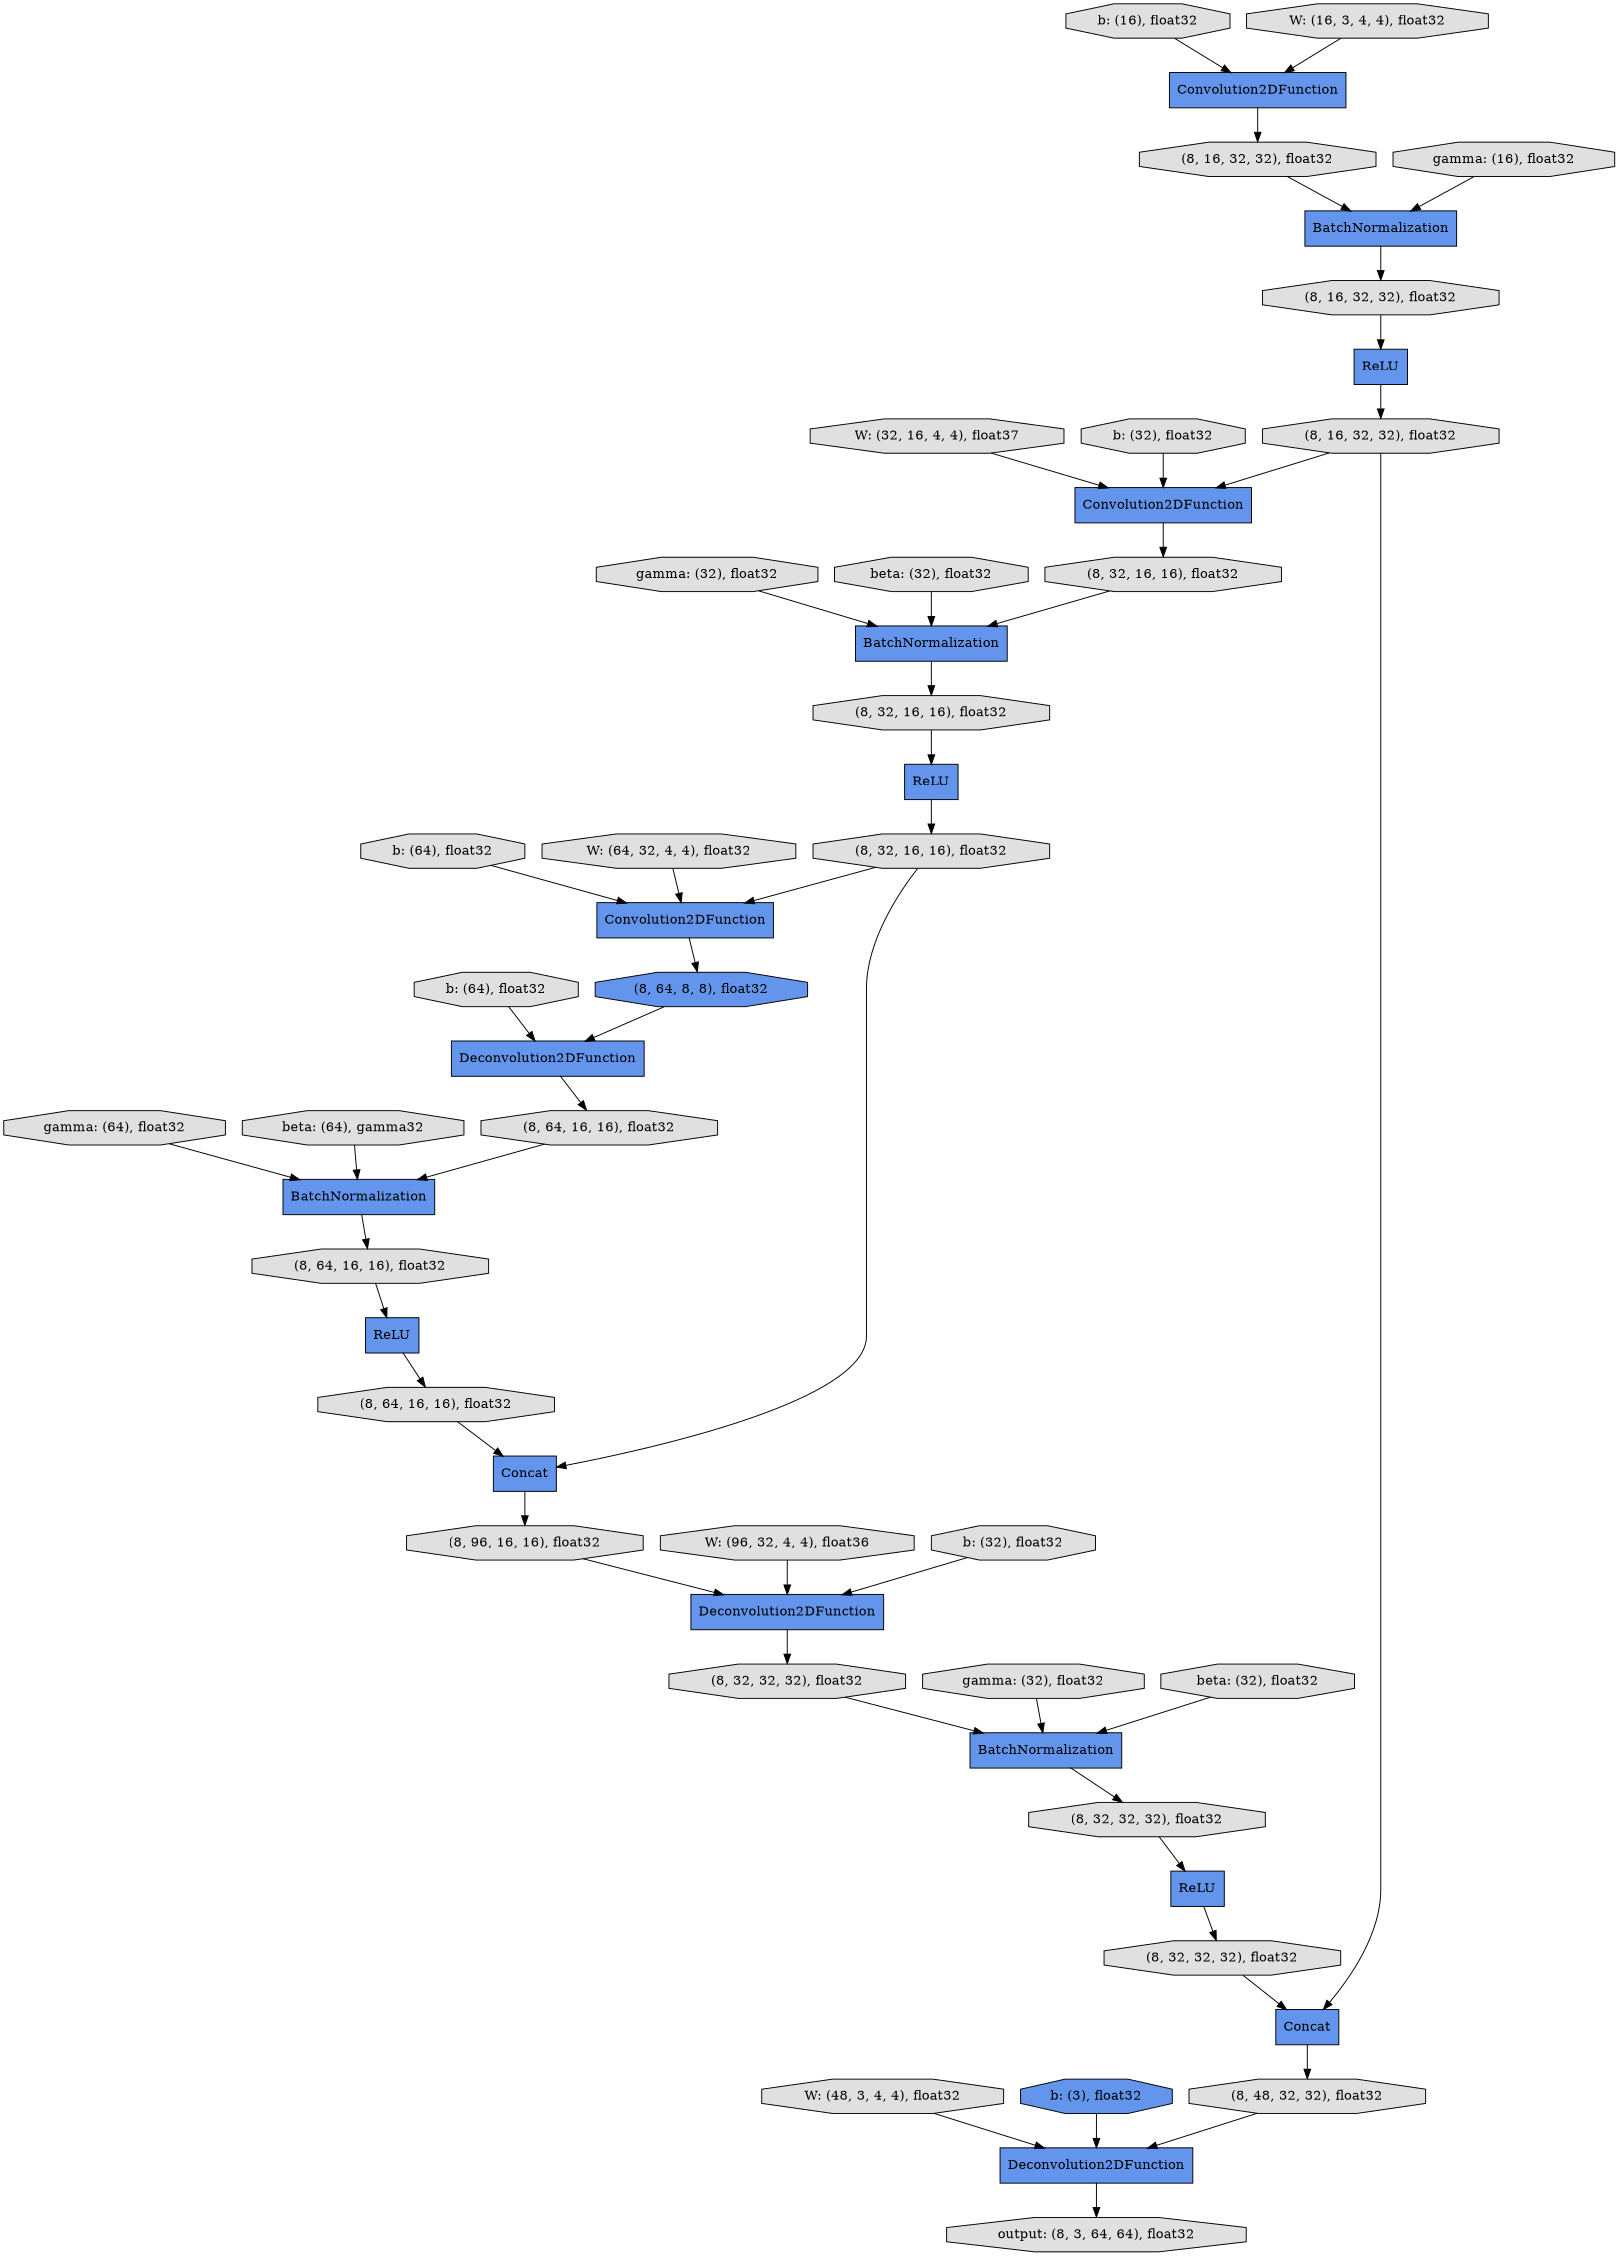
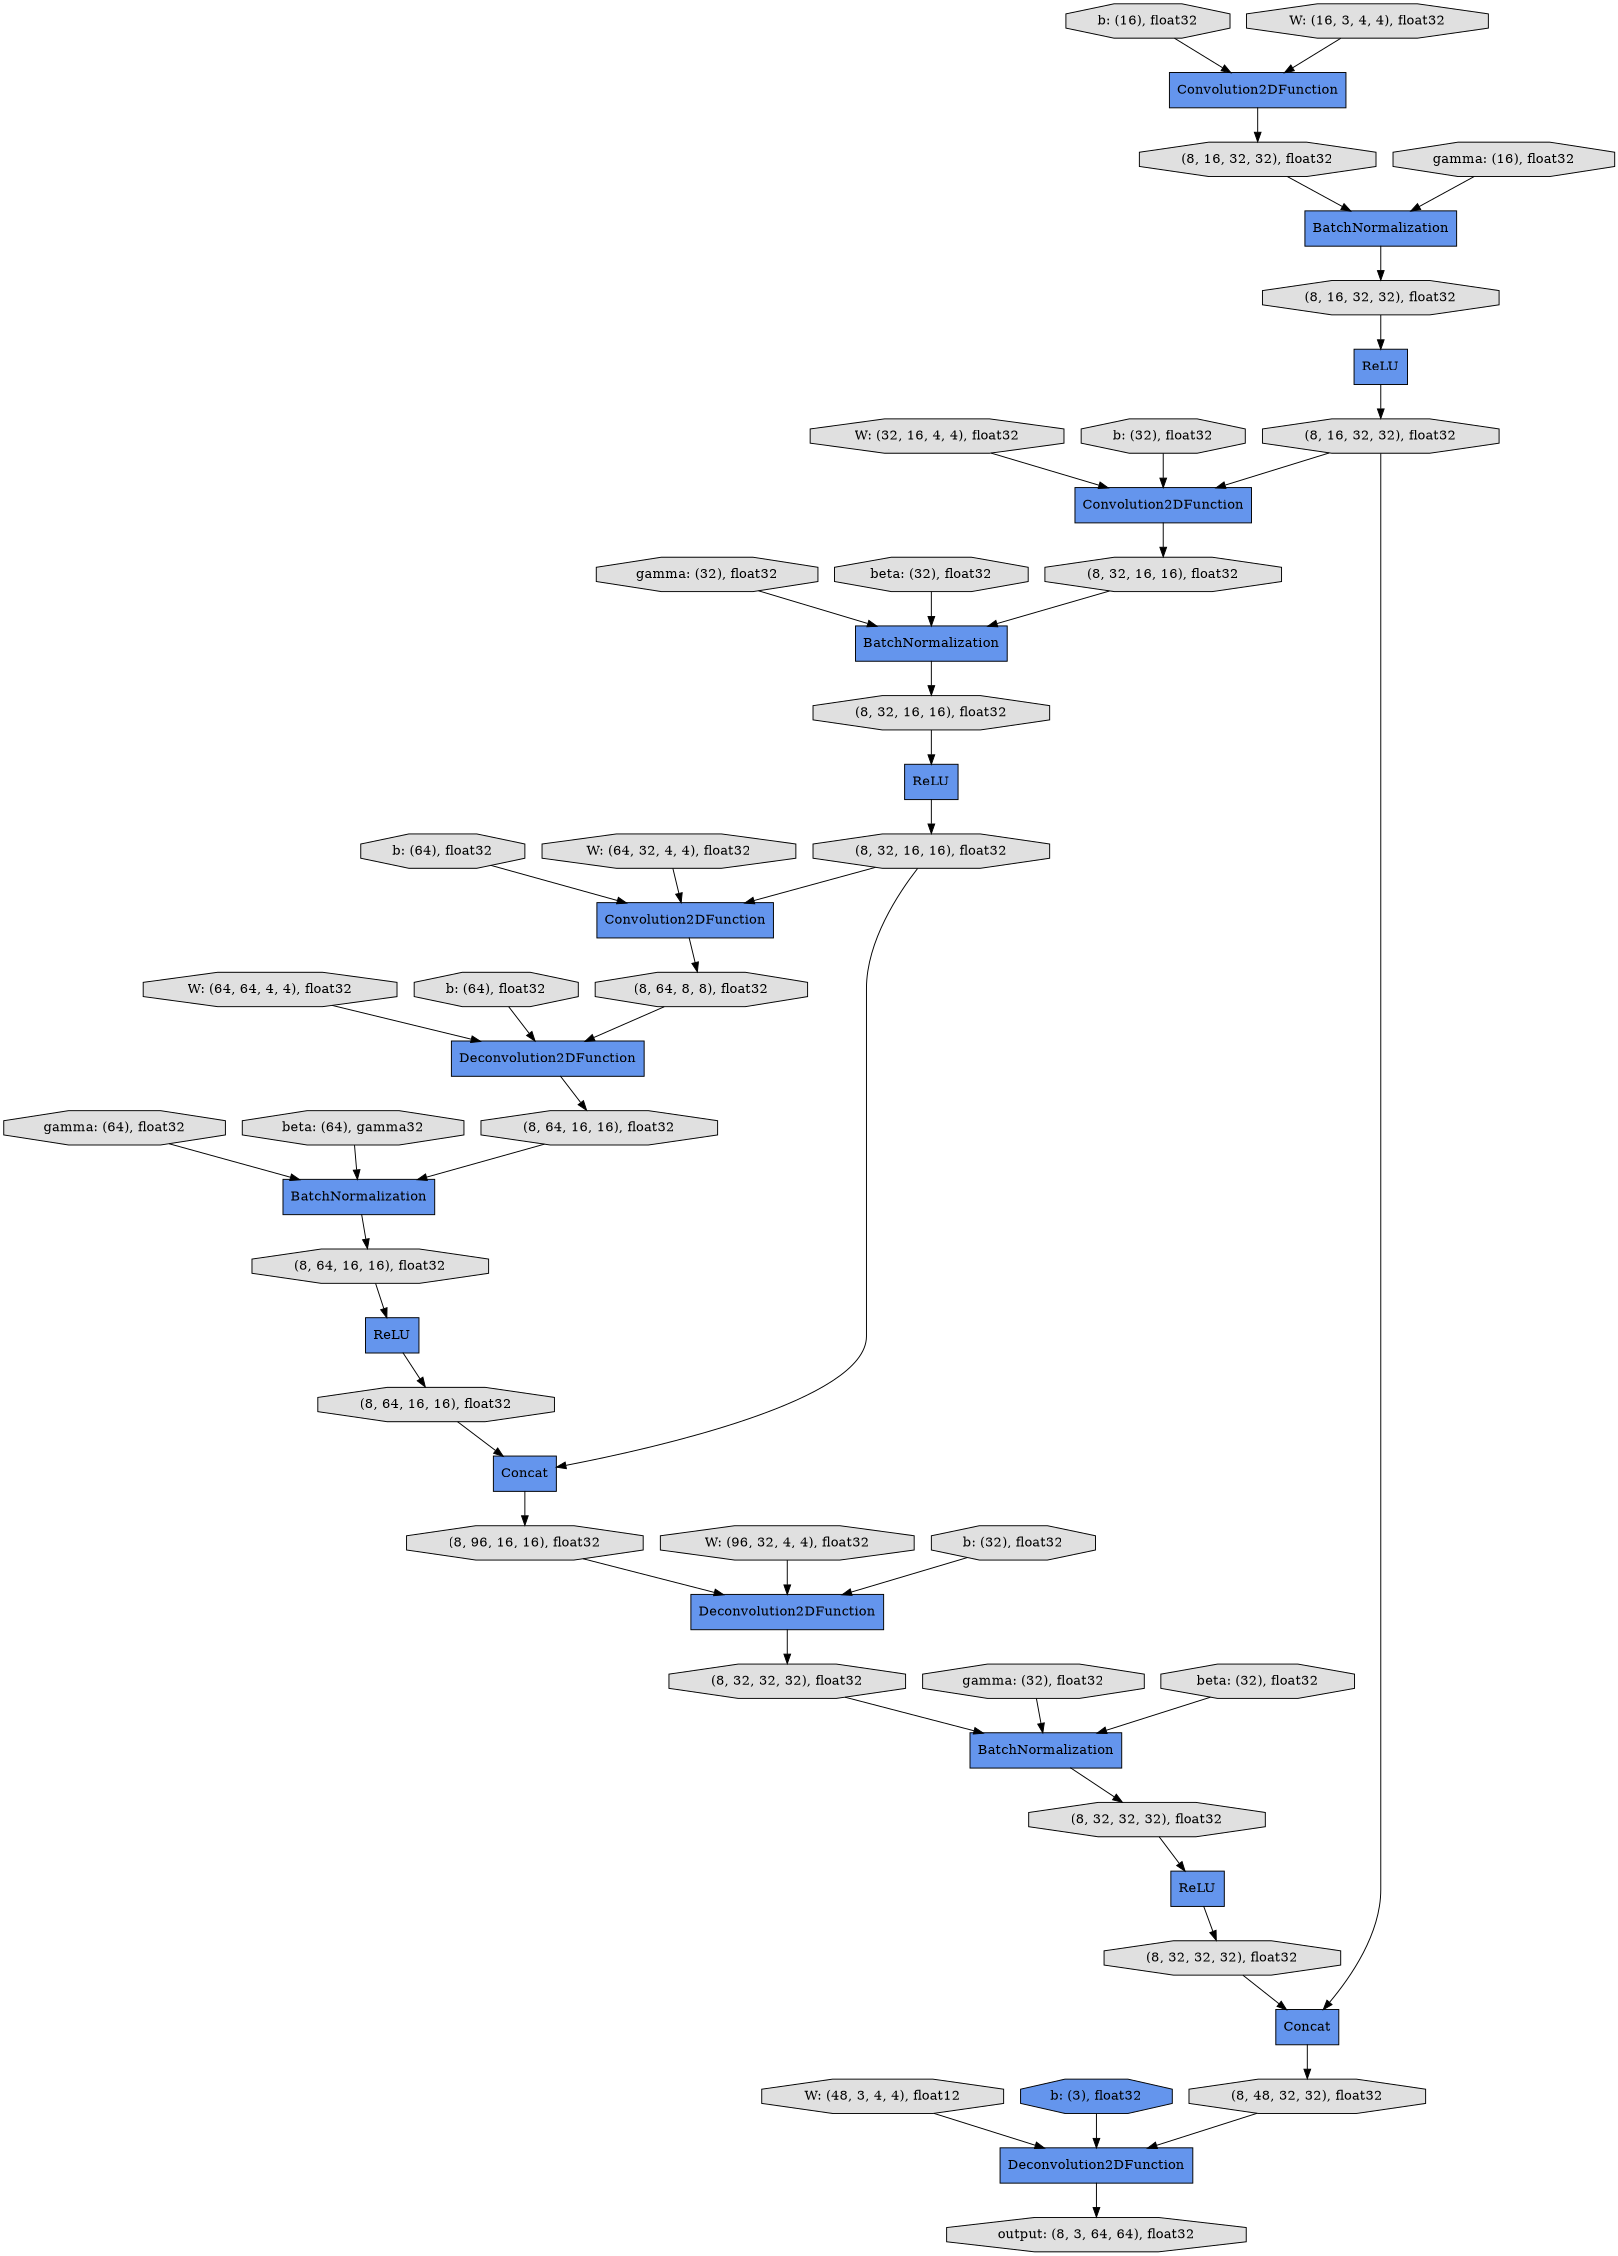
(937, 436) -> (937, 436)
none -> (270, 989)
(701, 989) -> (701, 989)
(787, 1543) -> (787, 1543)
(883, 2096) -> (883, 2096)
